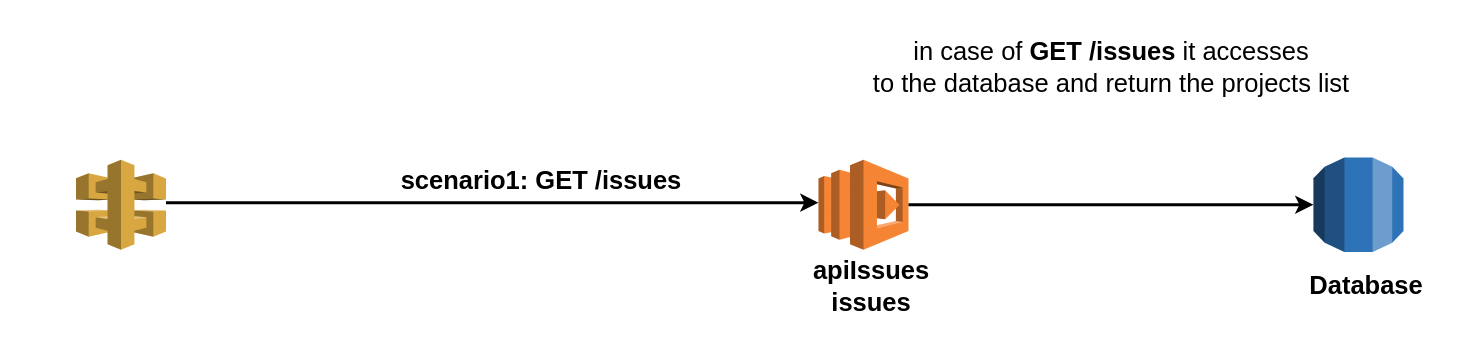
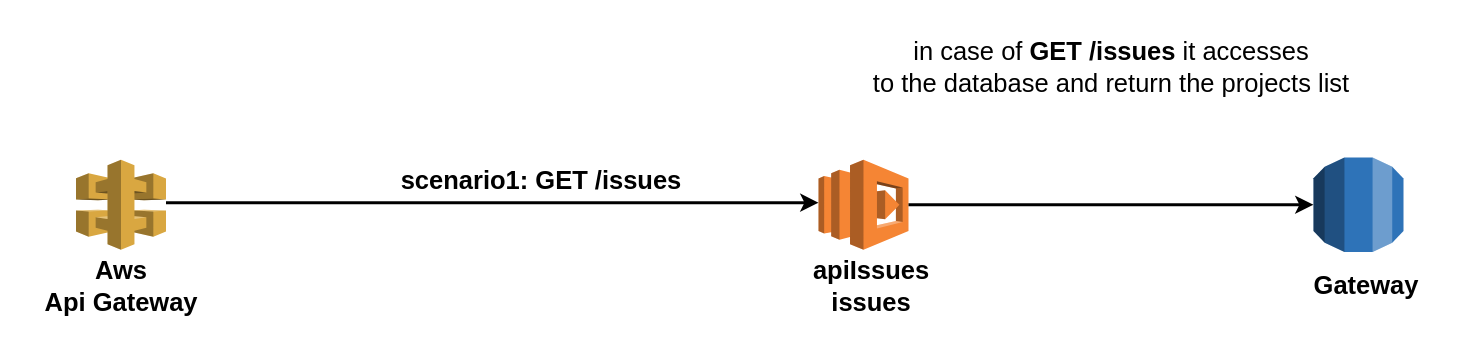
none -> (121, 287)
(1367, 287) -> (1367, 287)
